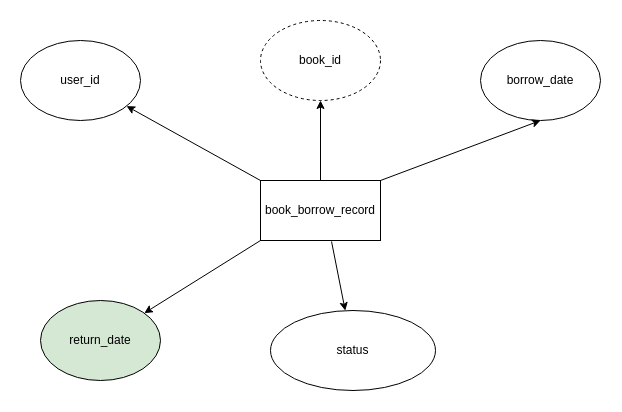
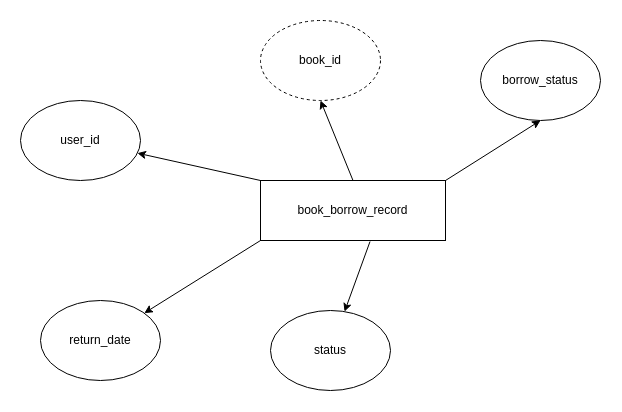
(81, 81) -> (81, 141)
(541, 81) -> (541, 81)
(321, 211) -> (353, 211)
(101, 341) -> (101, 341)
(353, 351) -> (331, 351)
